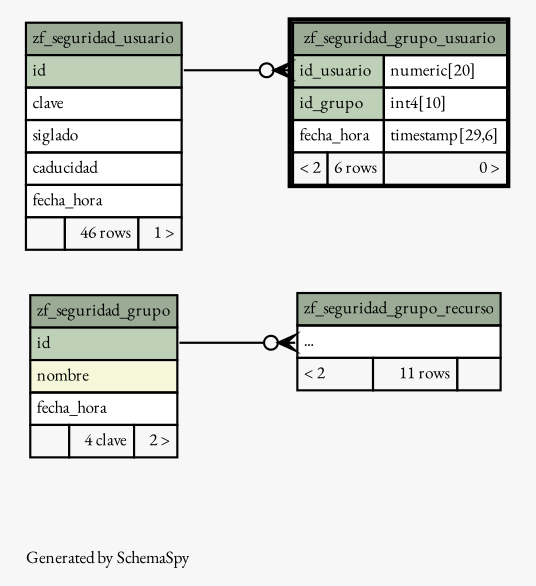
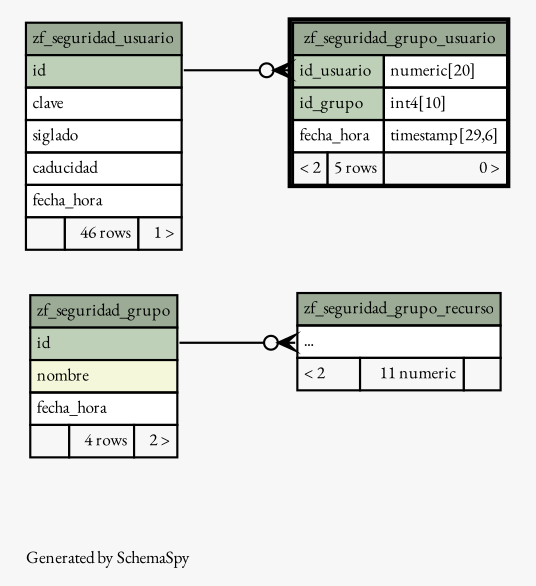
(356, 168) -> (356, 168)
(425, 373) -> (418, 373)
(106, 440) -> (106, 440)
